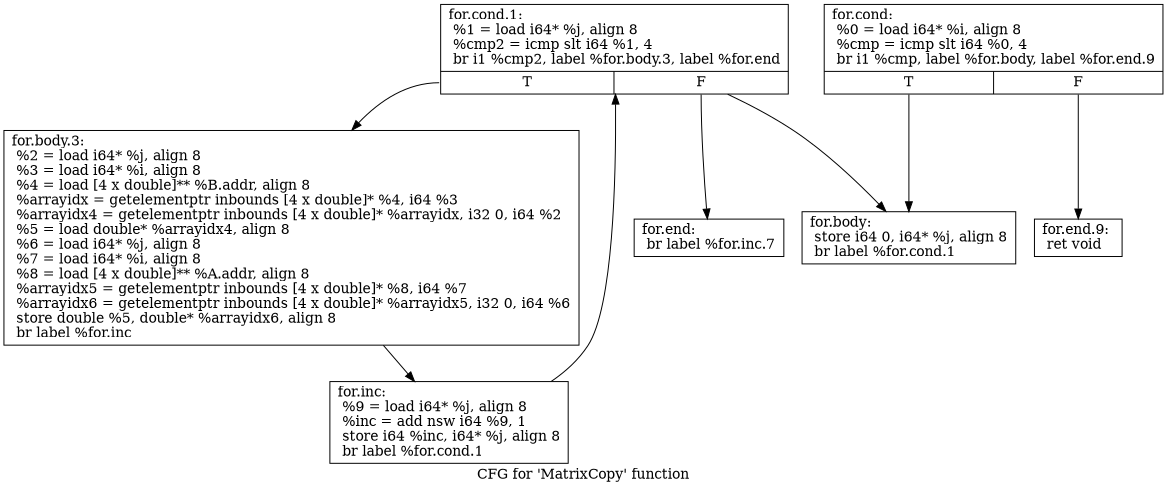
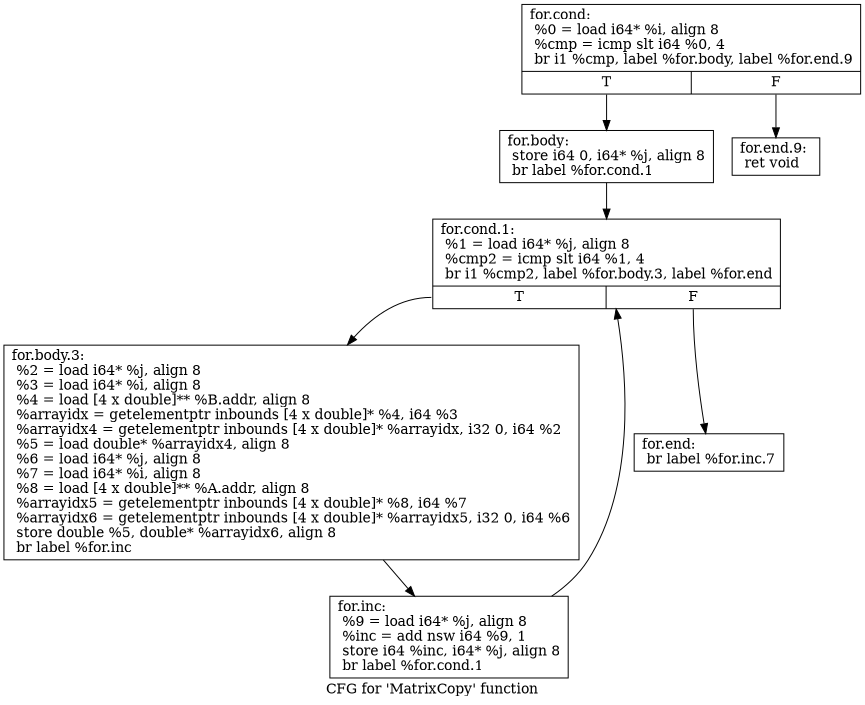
(809, 142) -> (607, 196)
